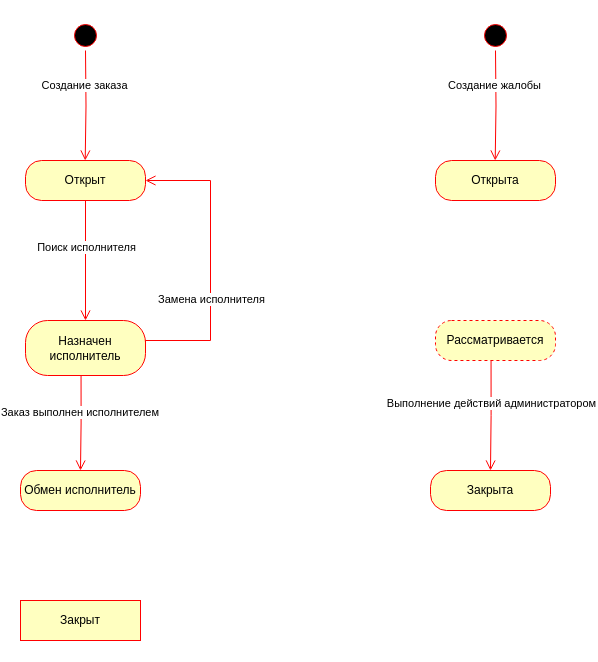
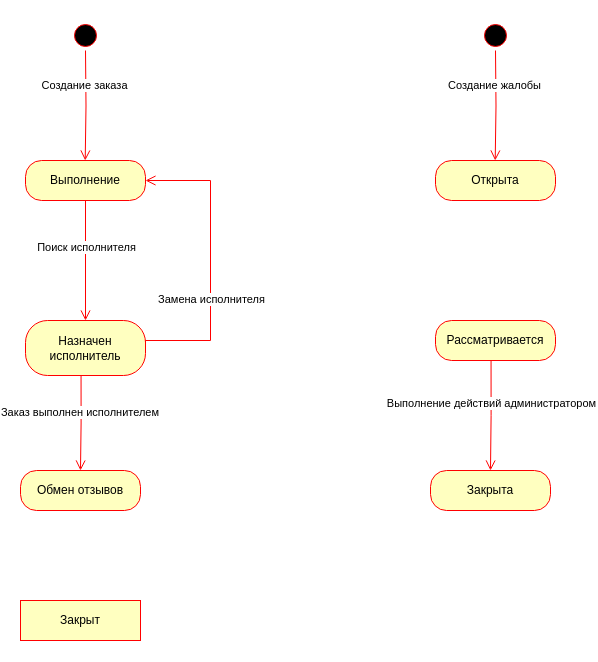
(86, 181) -> (86, 181)
(496, 341) -> (496, 341)
(81, 491) -> (81, 491)
